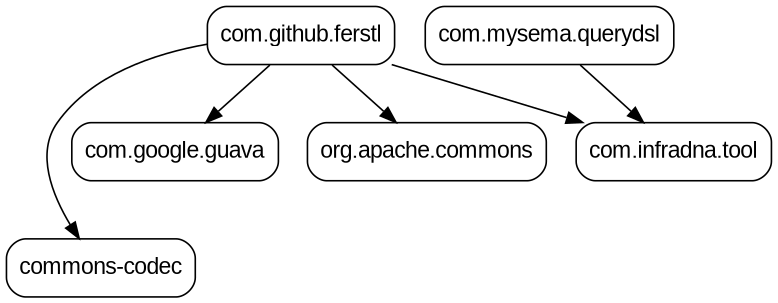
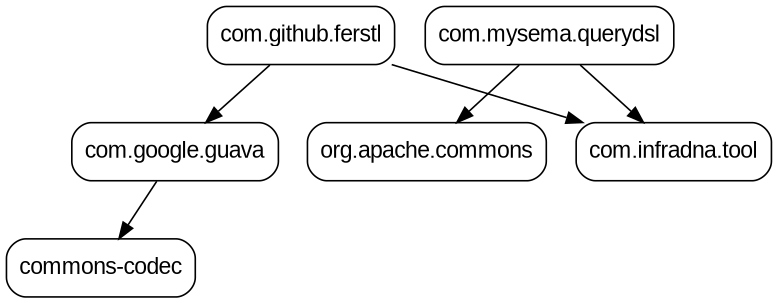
(358, 88) -> (497, 86)
(79, 99) -> (142, 203)
